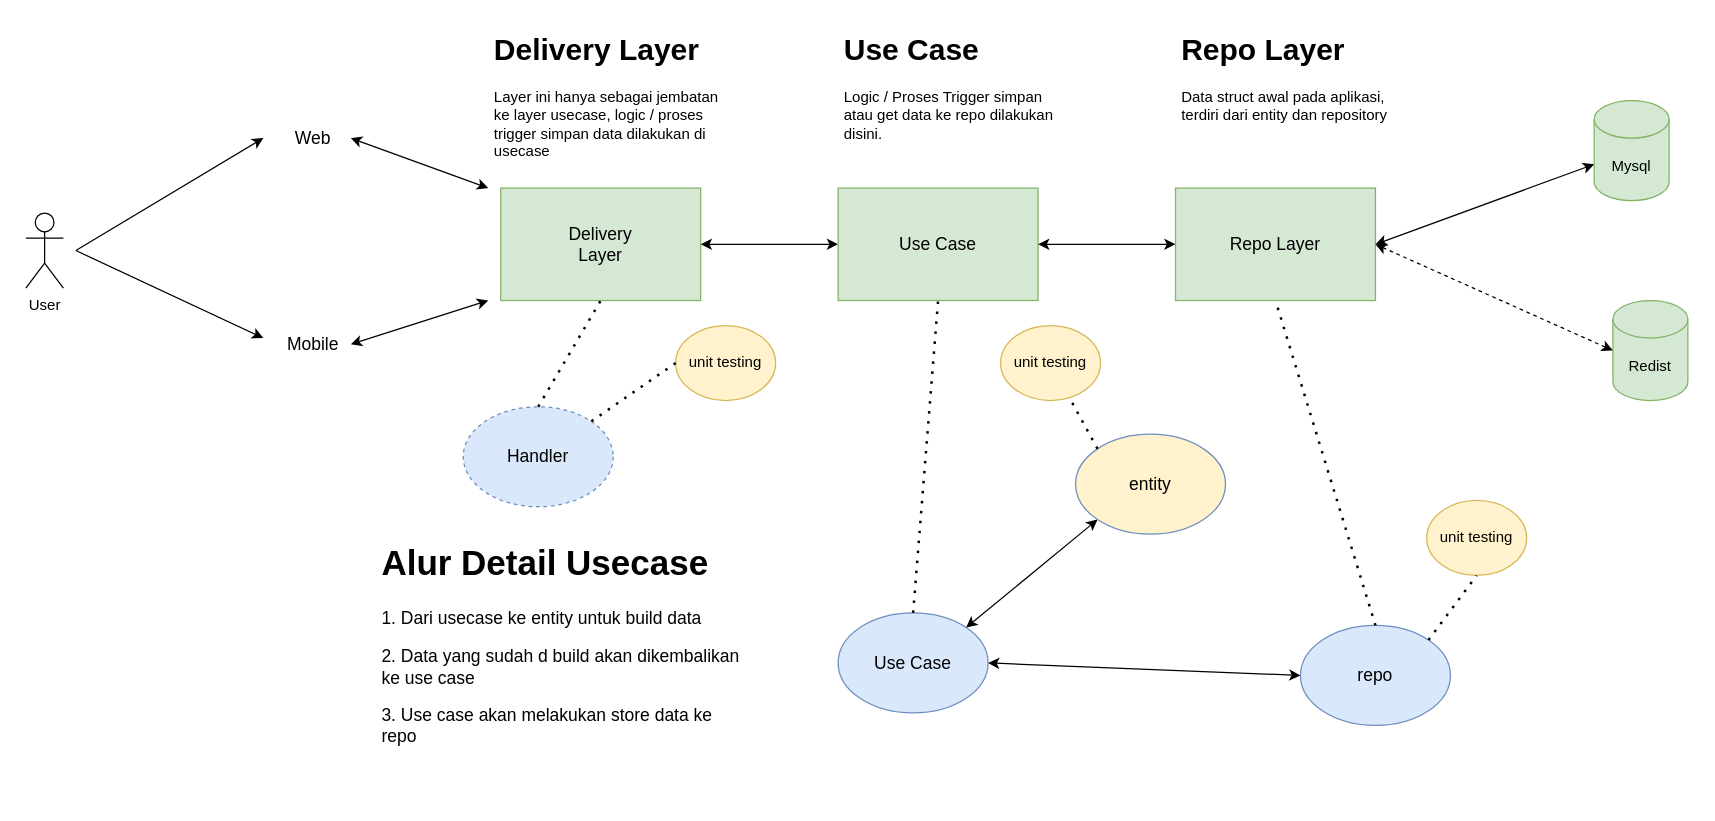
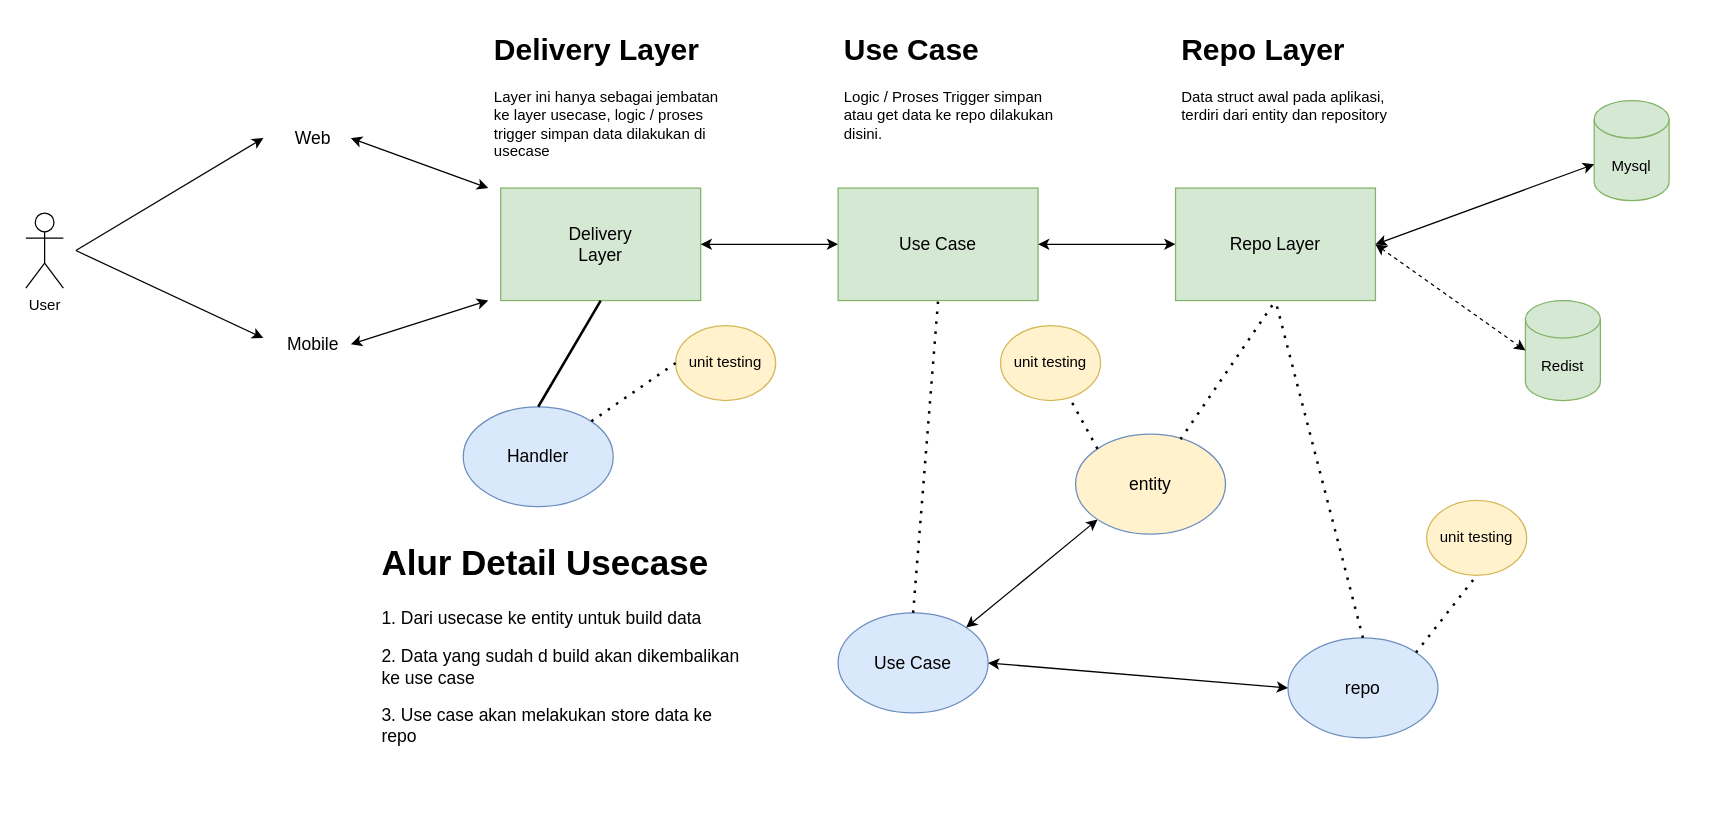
(1651, 351) -> (1563, 351)
(569, 354) -> (569, 354)
none -> (1227, 372)
(538, 457) -> (538, 457)
(1376, 676) -> (1363, 688)
